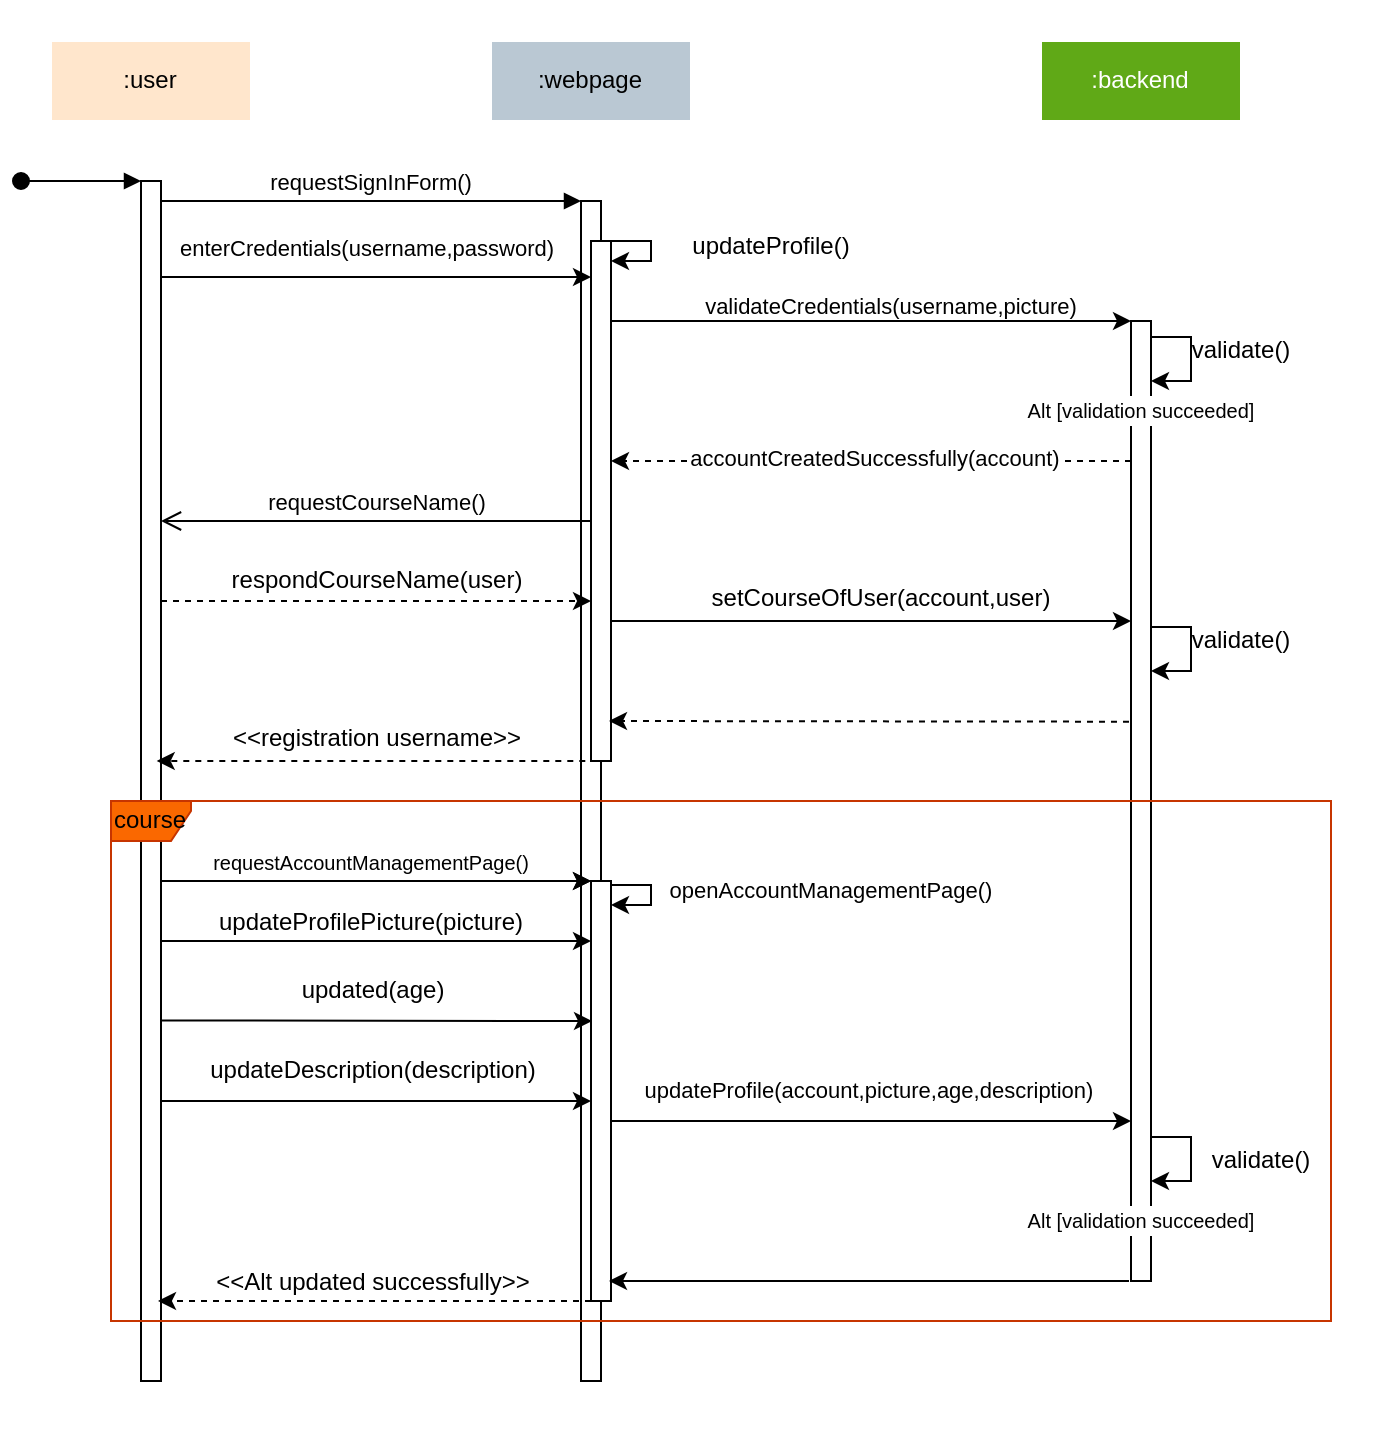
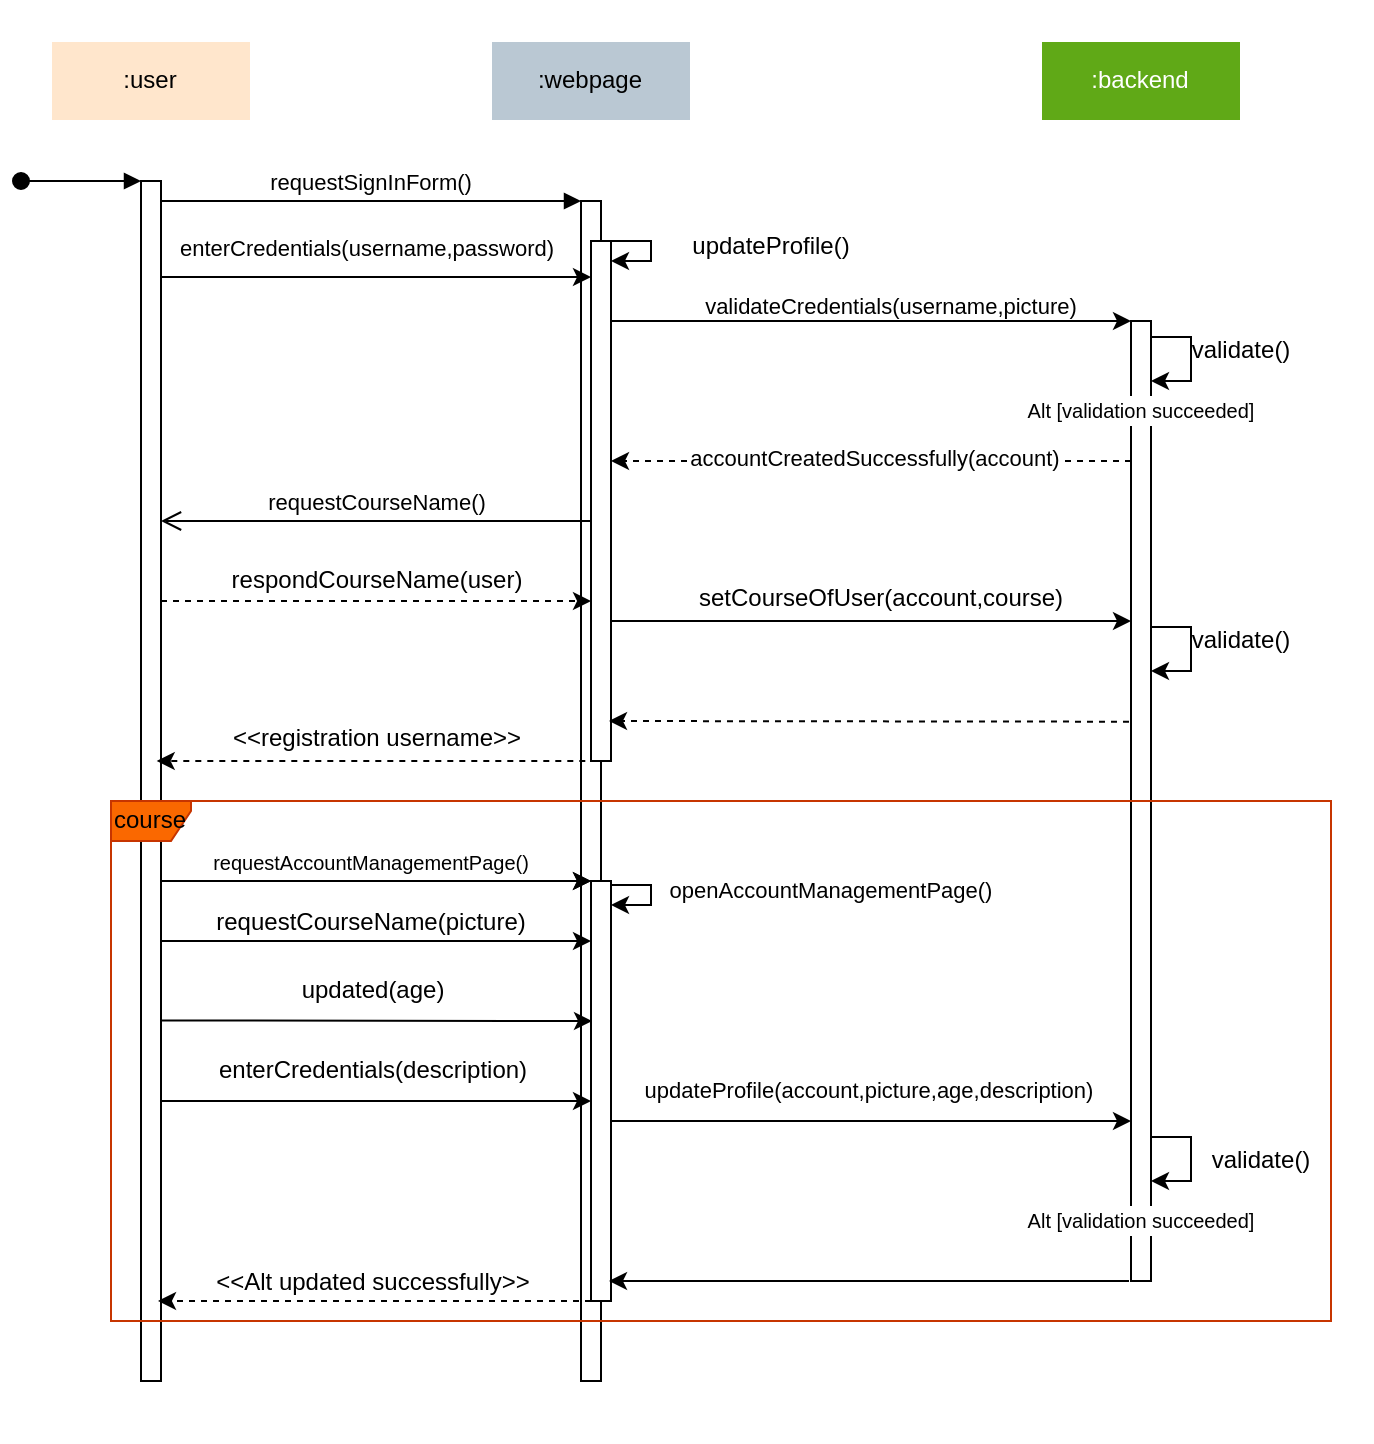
(882, 599) -> (882, 599)
(372, 923) -> (372, 923)
(374, 1071) -> (374, 1071)
